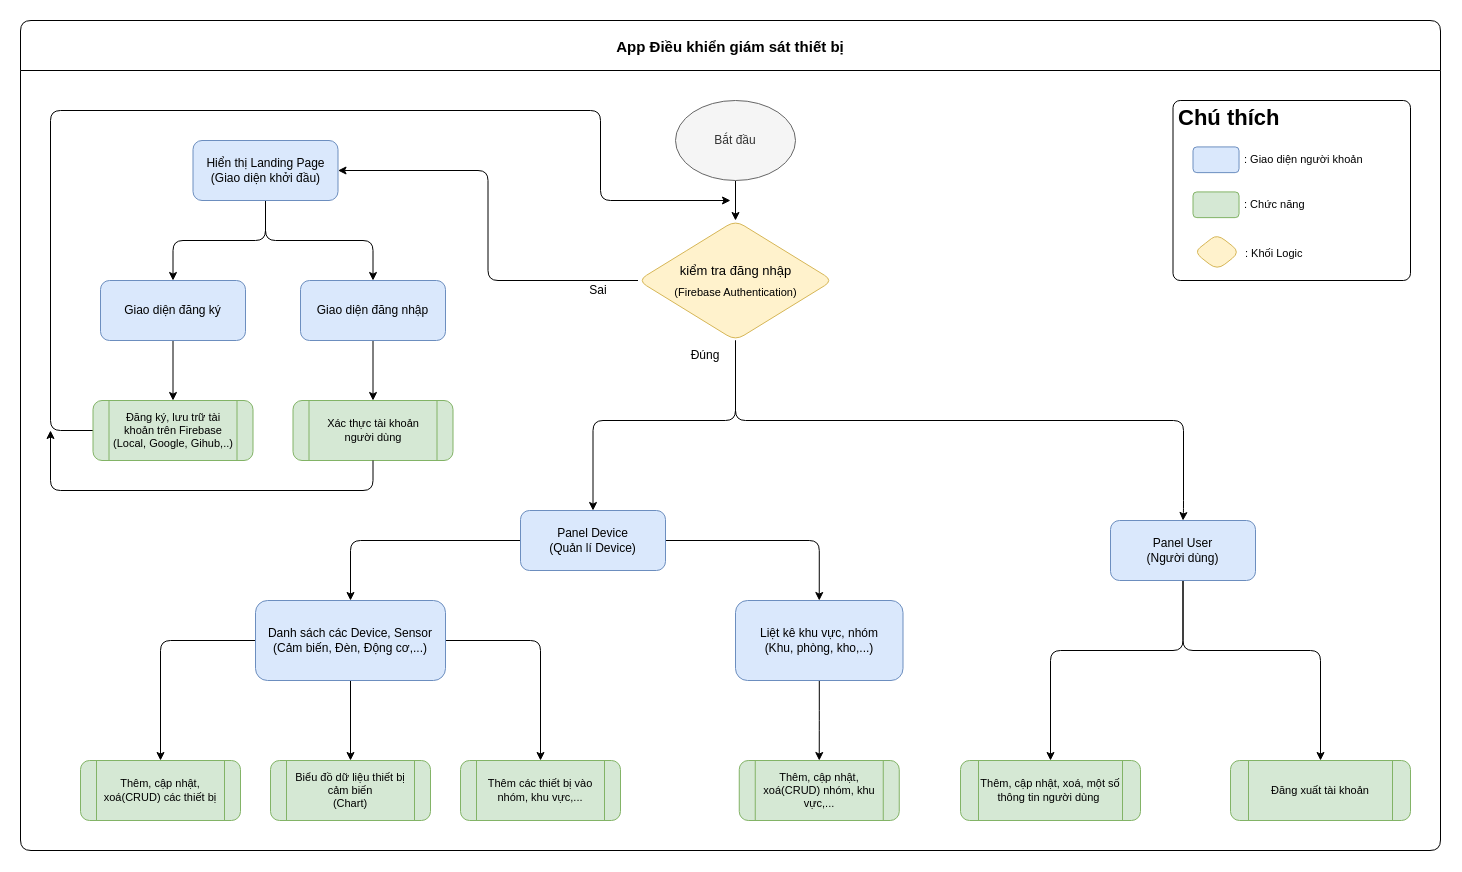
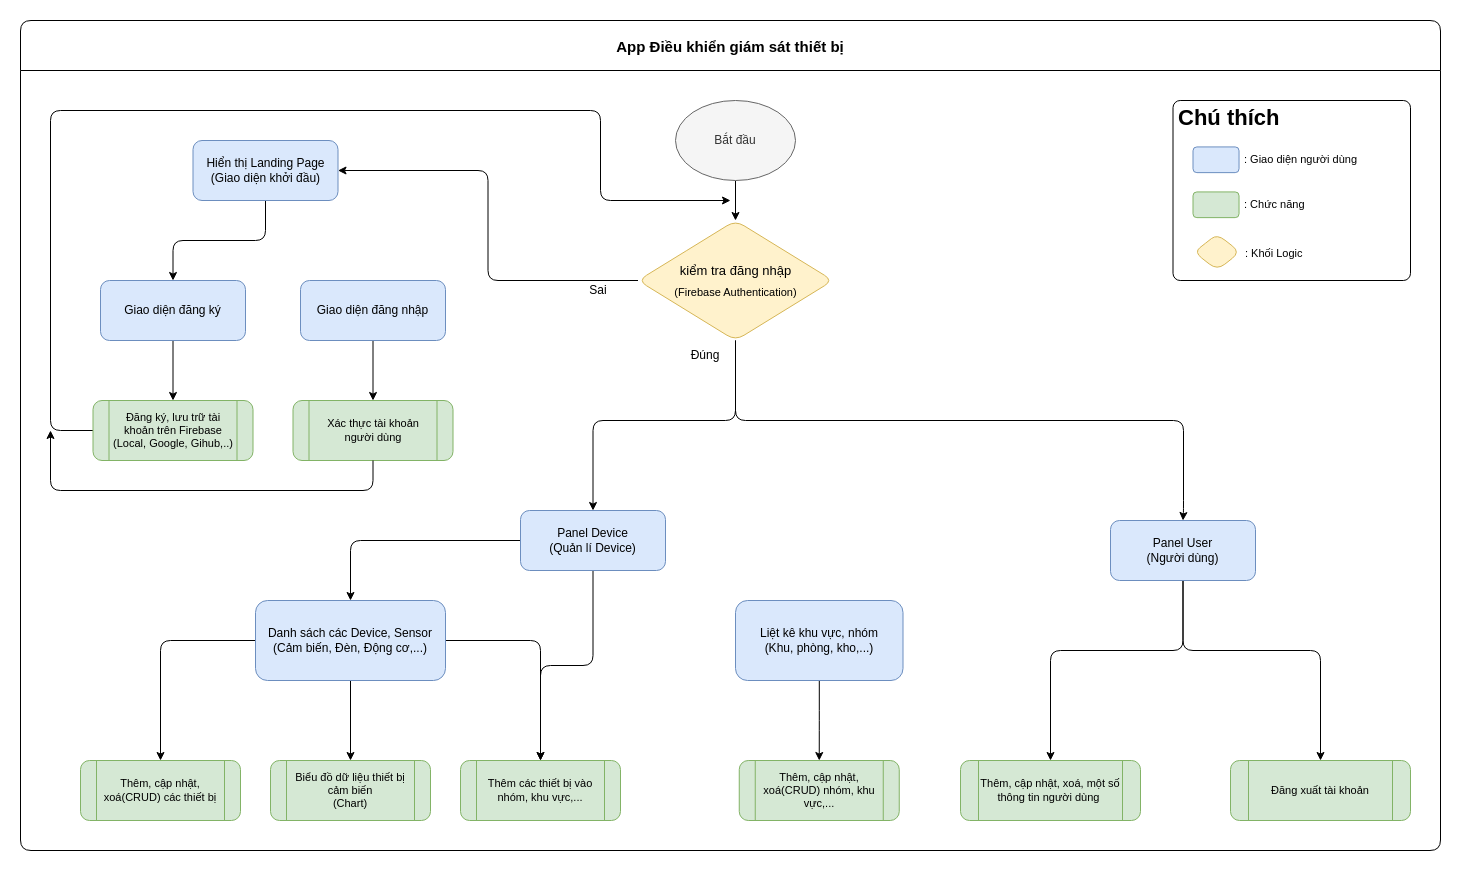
(1304, 160) -> (1301, 160)
(332, 241) -> none
(764, 541) -> (593, 637)
